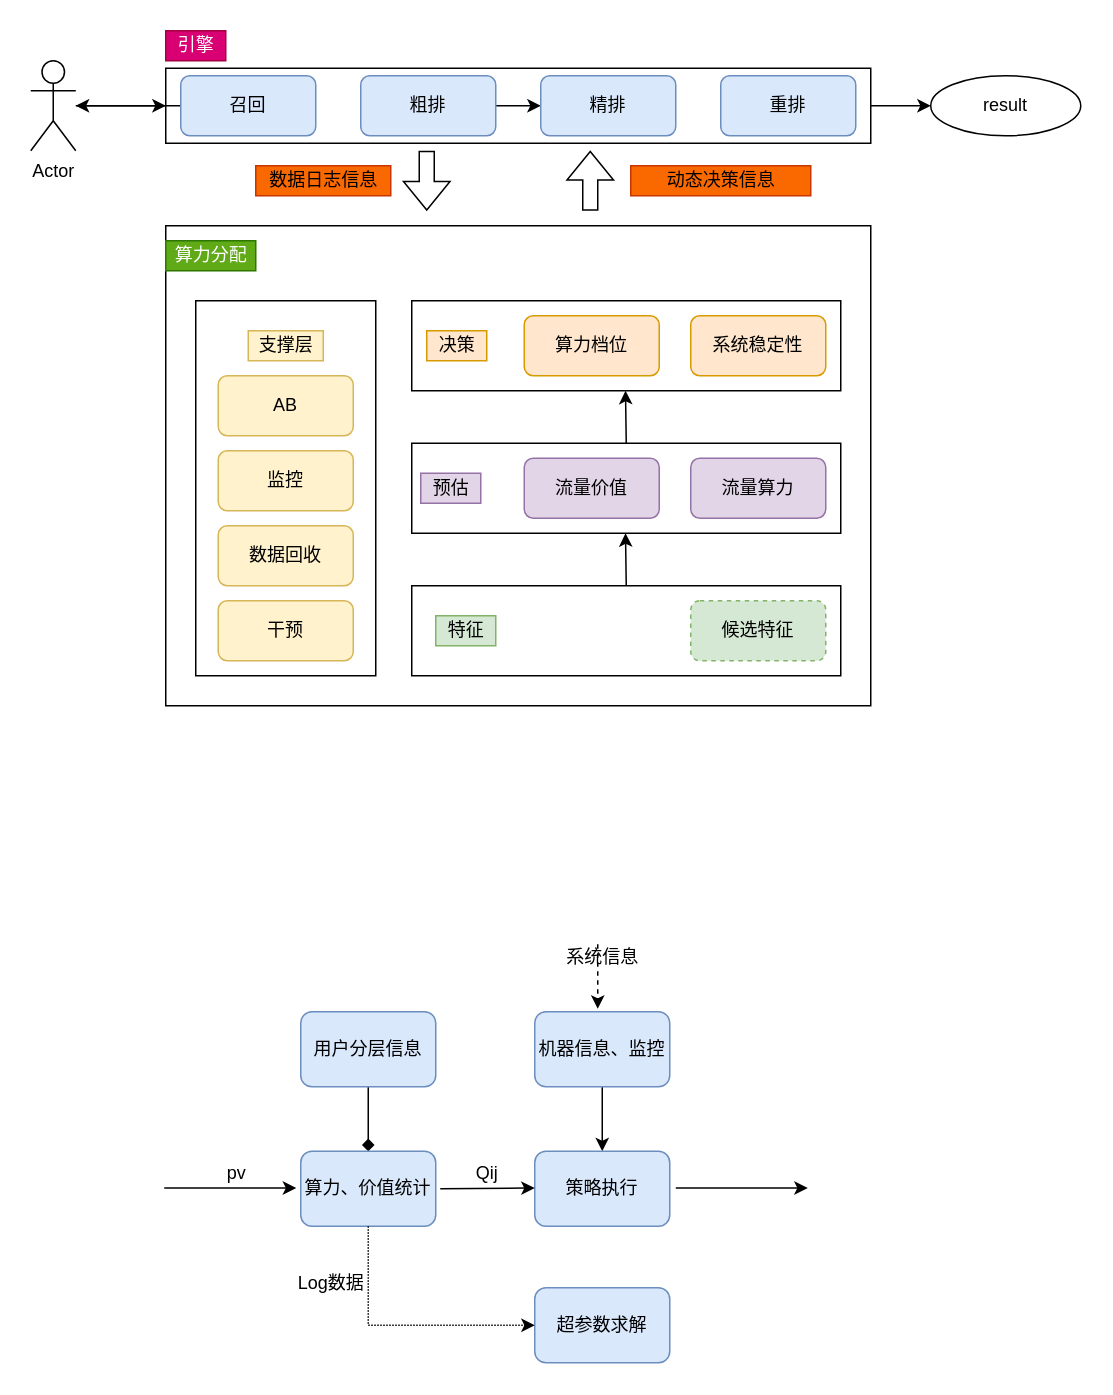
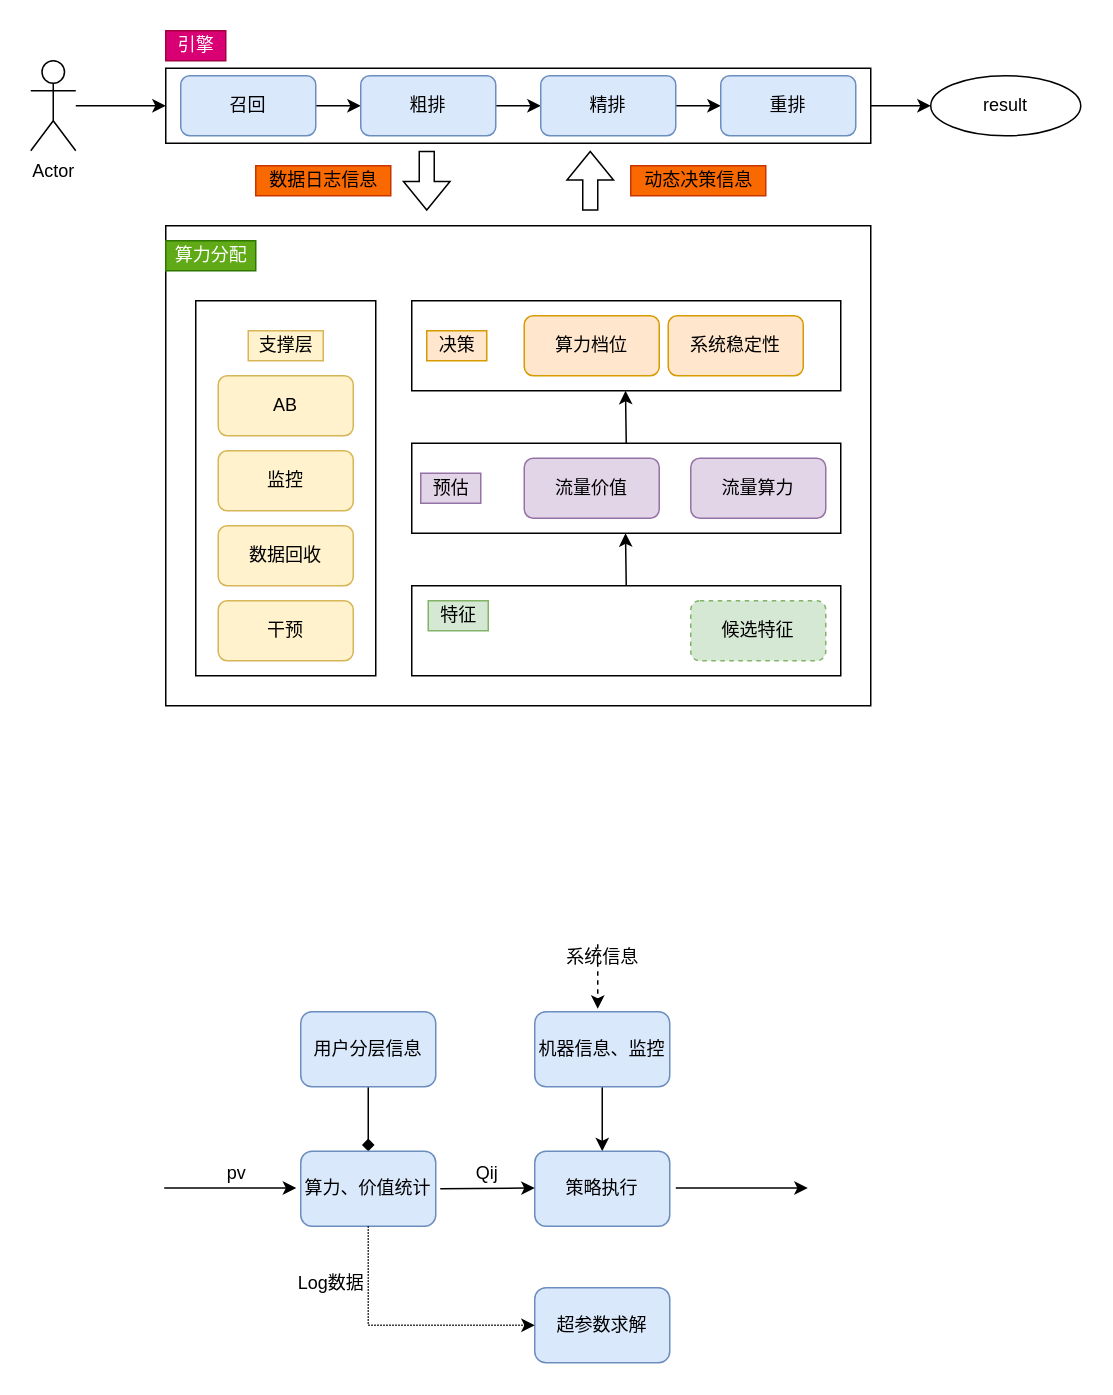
(173, 106) -> (344, 106)
none -> (704, 106)
(721, 181) -> (698, 181)
(758, 346) -> (736, 346)
(466, 631) -> (458, 616)
